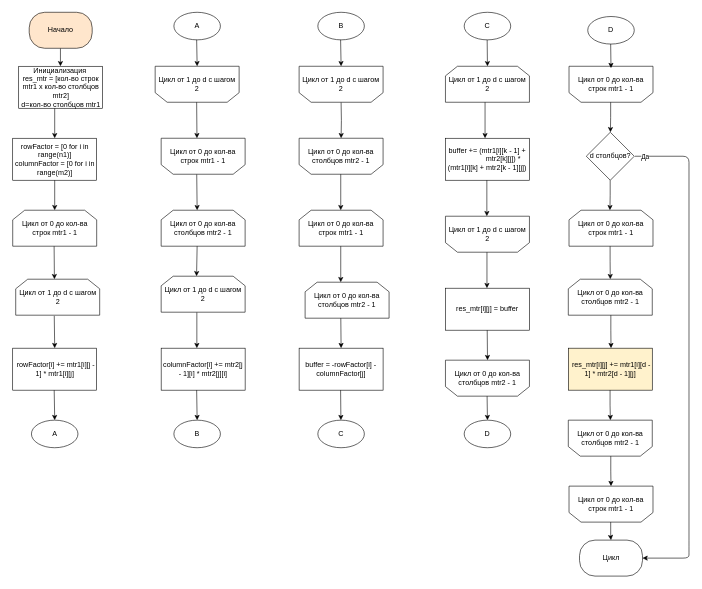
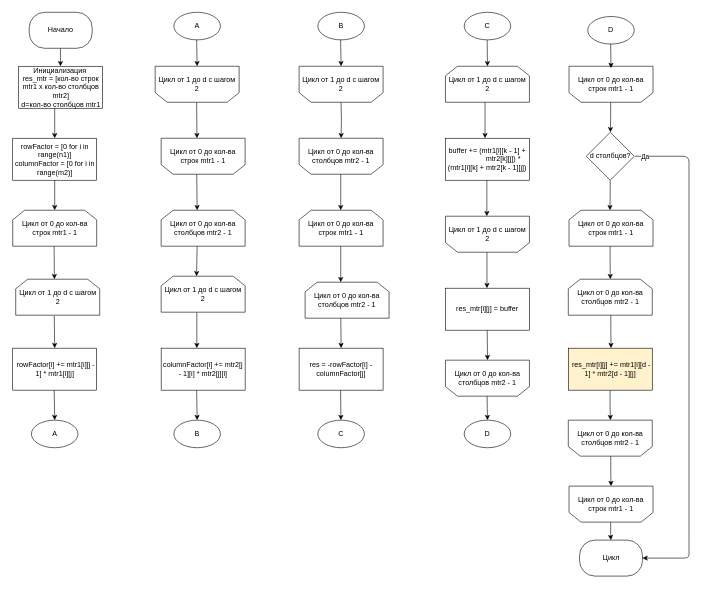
(61, 30) -> (61, 30)
(341, 369) -> (341, 369)
